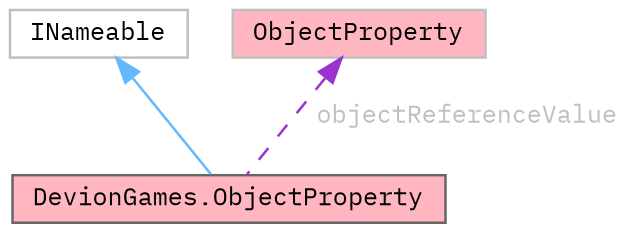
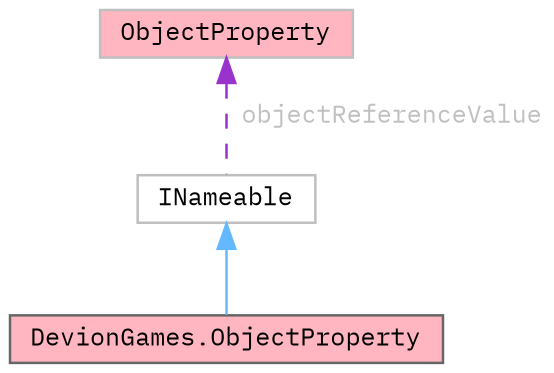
(286, 126) -> (227, 129)
